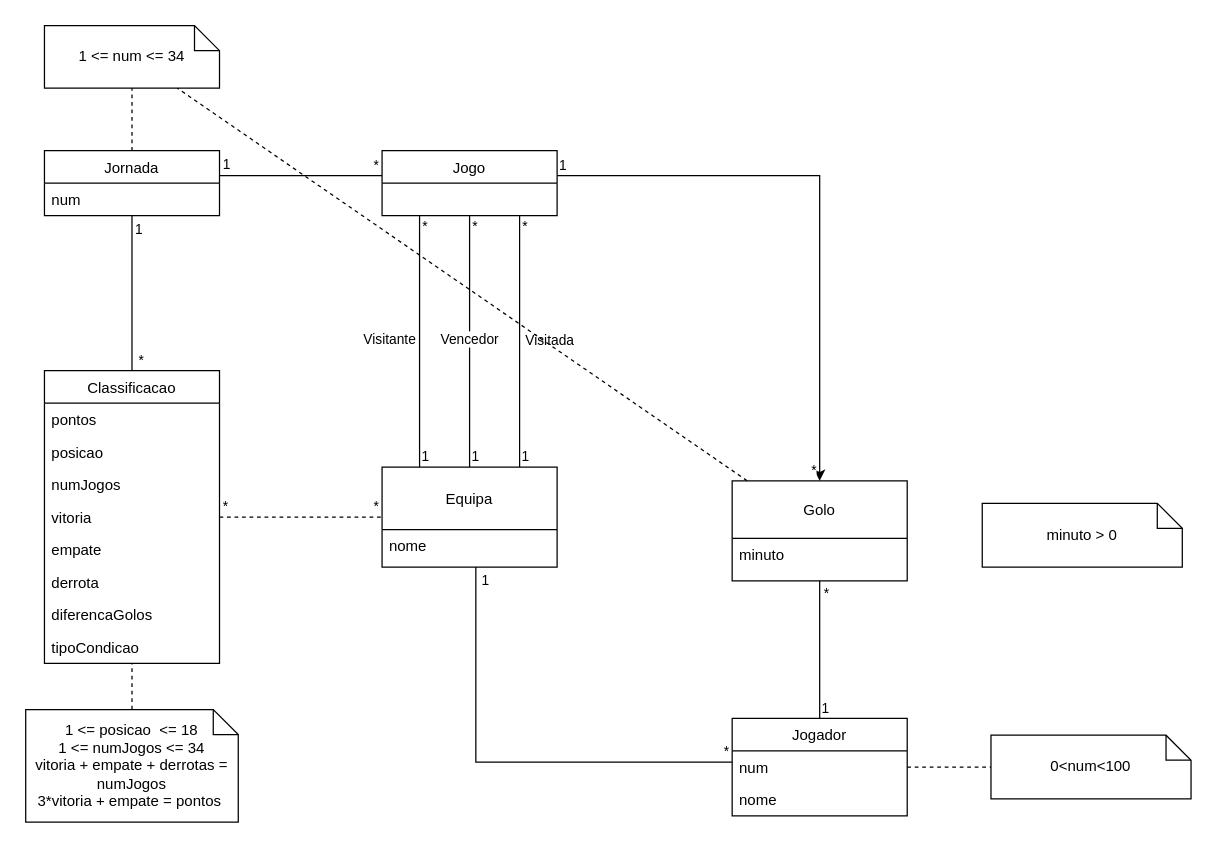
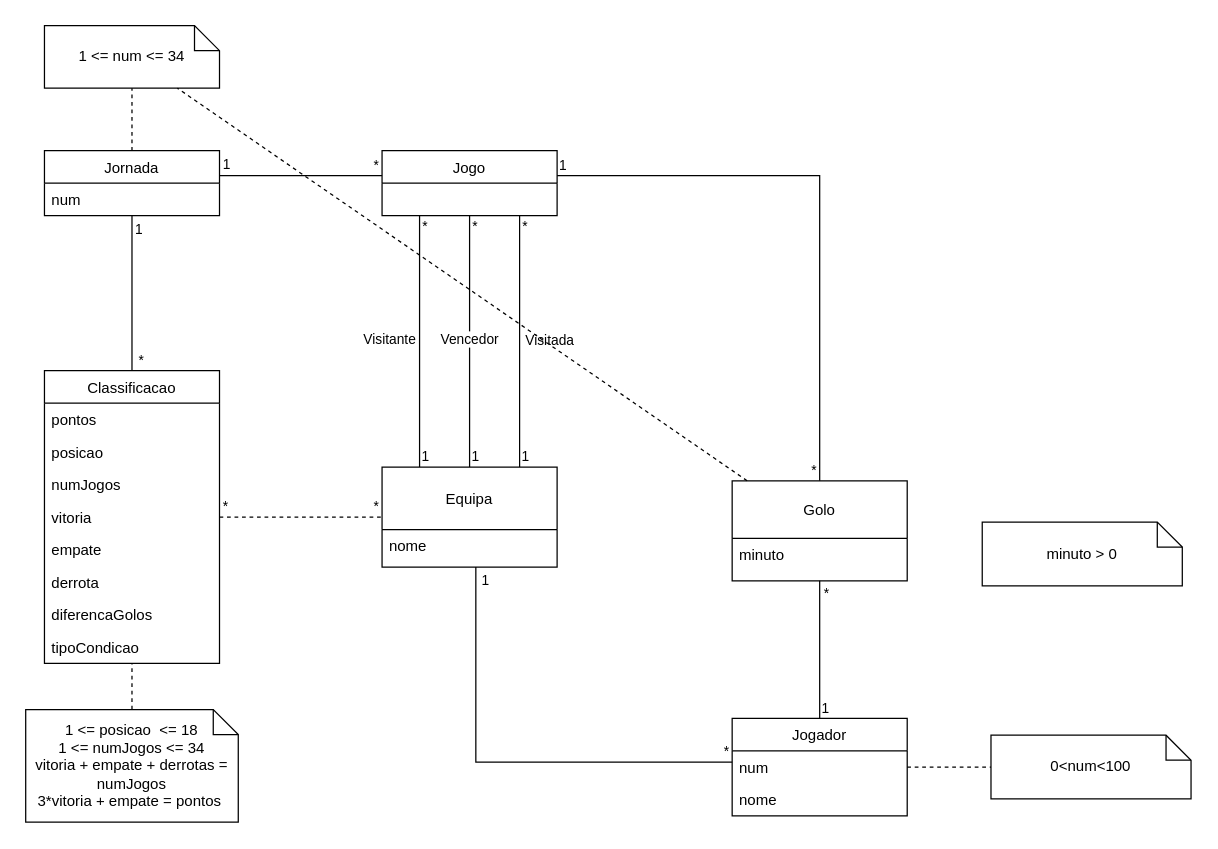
(819, 471) -> (819, 473)
(1082, 535) -> (1082, 554)
